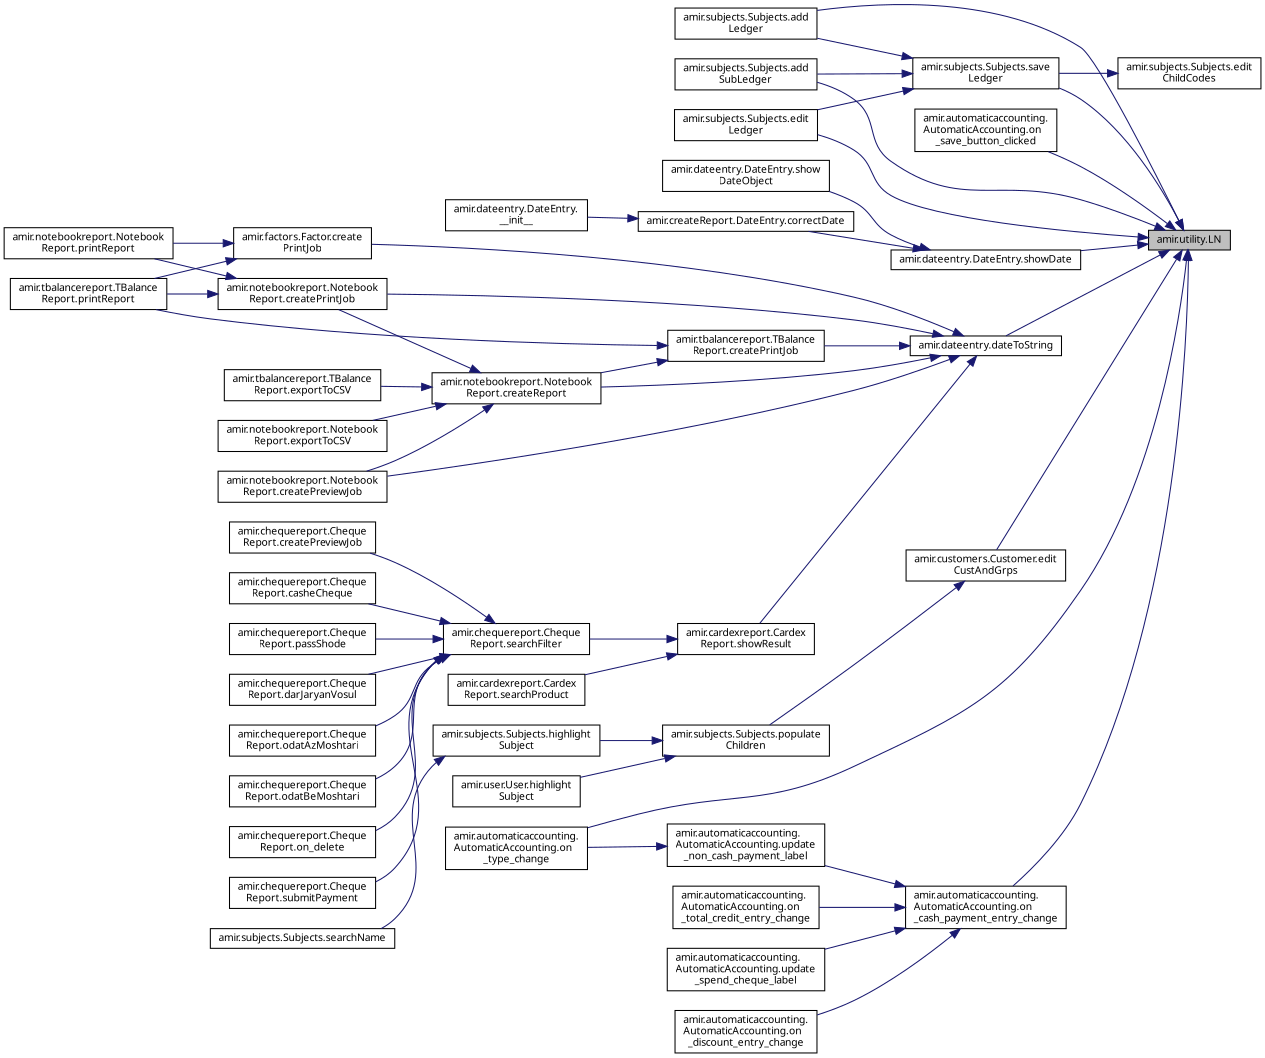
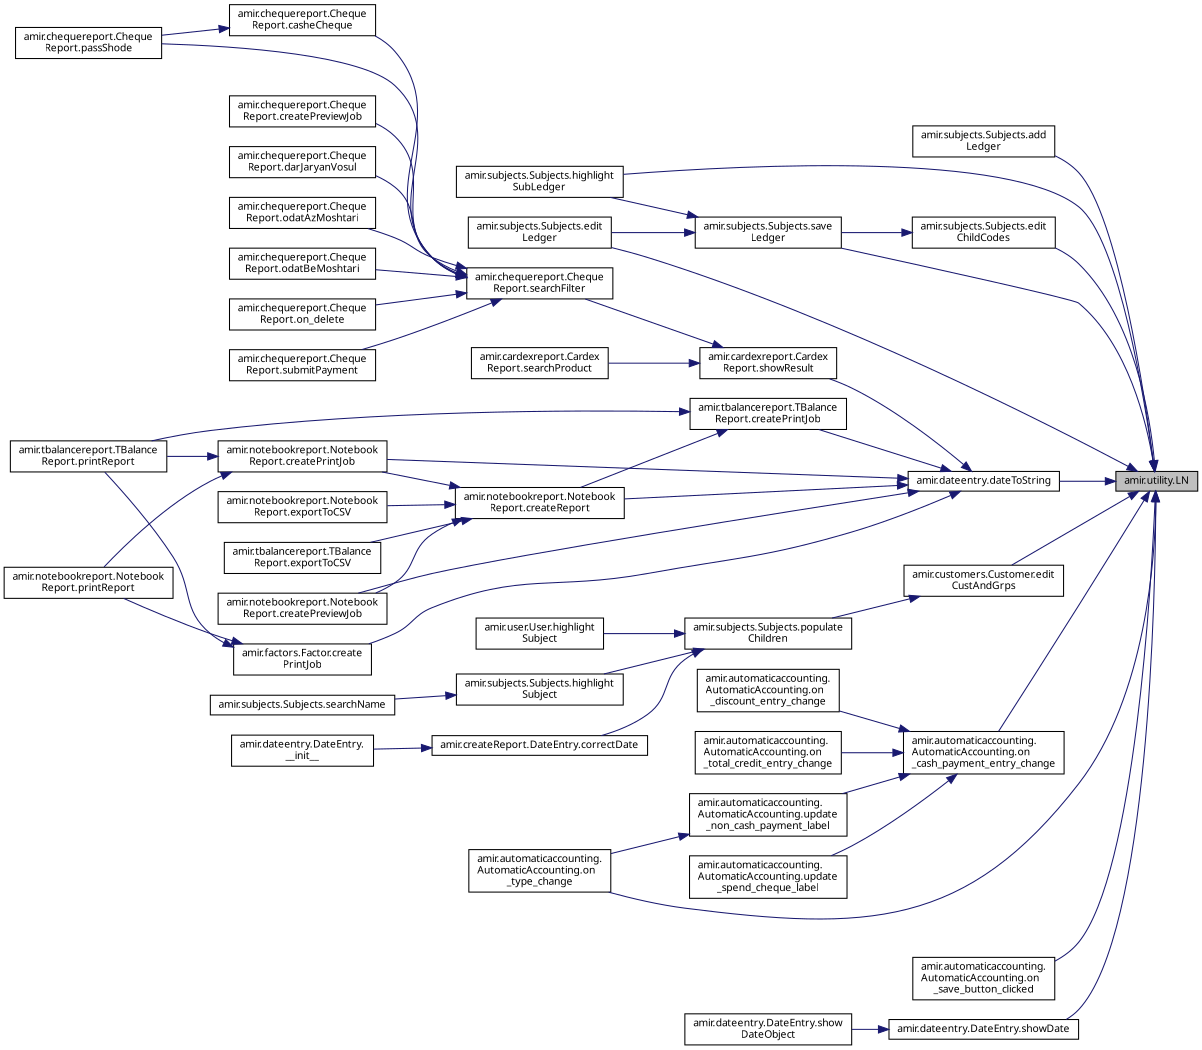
none -> (190, 32)
(860, 47) -> none
(746, 74) -> (540, 182)
(861, 240) -> (657, 705)
none -> (1123, 331)
